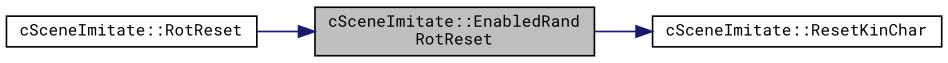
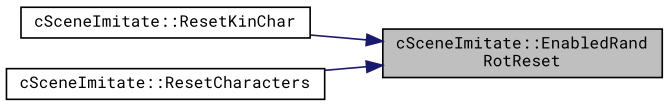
(132, 31) -> (166, 84)
(615, 31) -> (339, 37)
